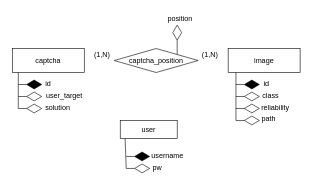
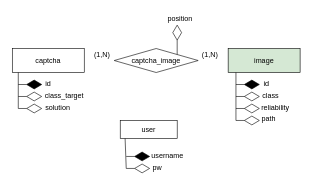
(156, 60) -> (156, 60)
(264, 60) -> (264, 60)
(65, 96) -> (65, 96)
